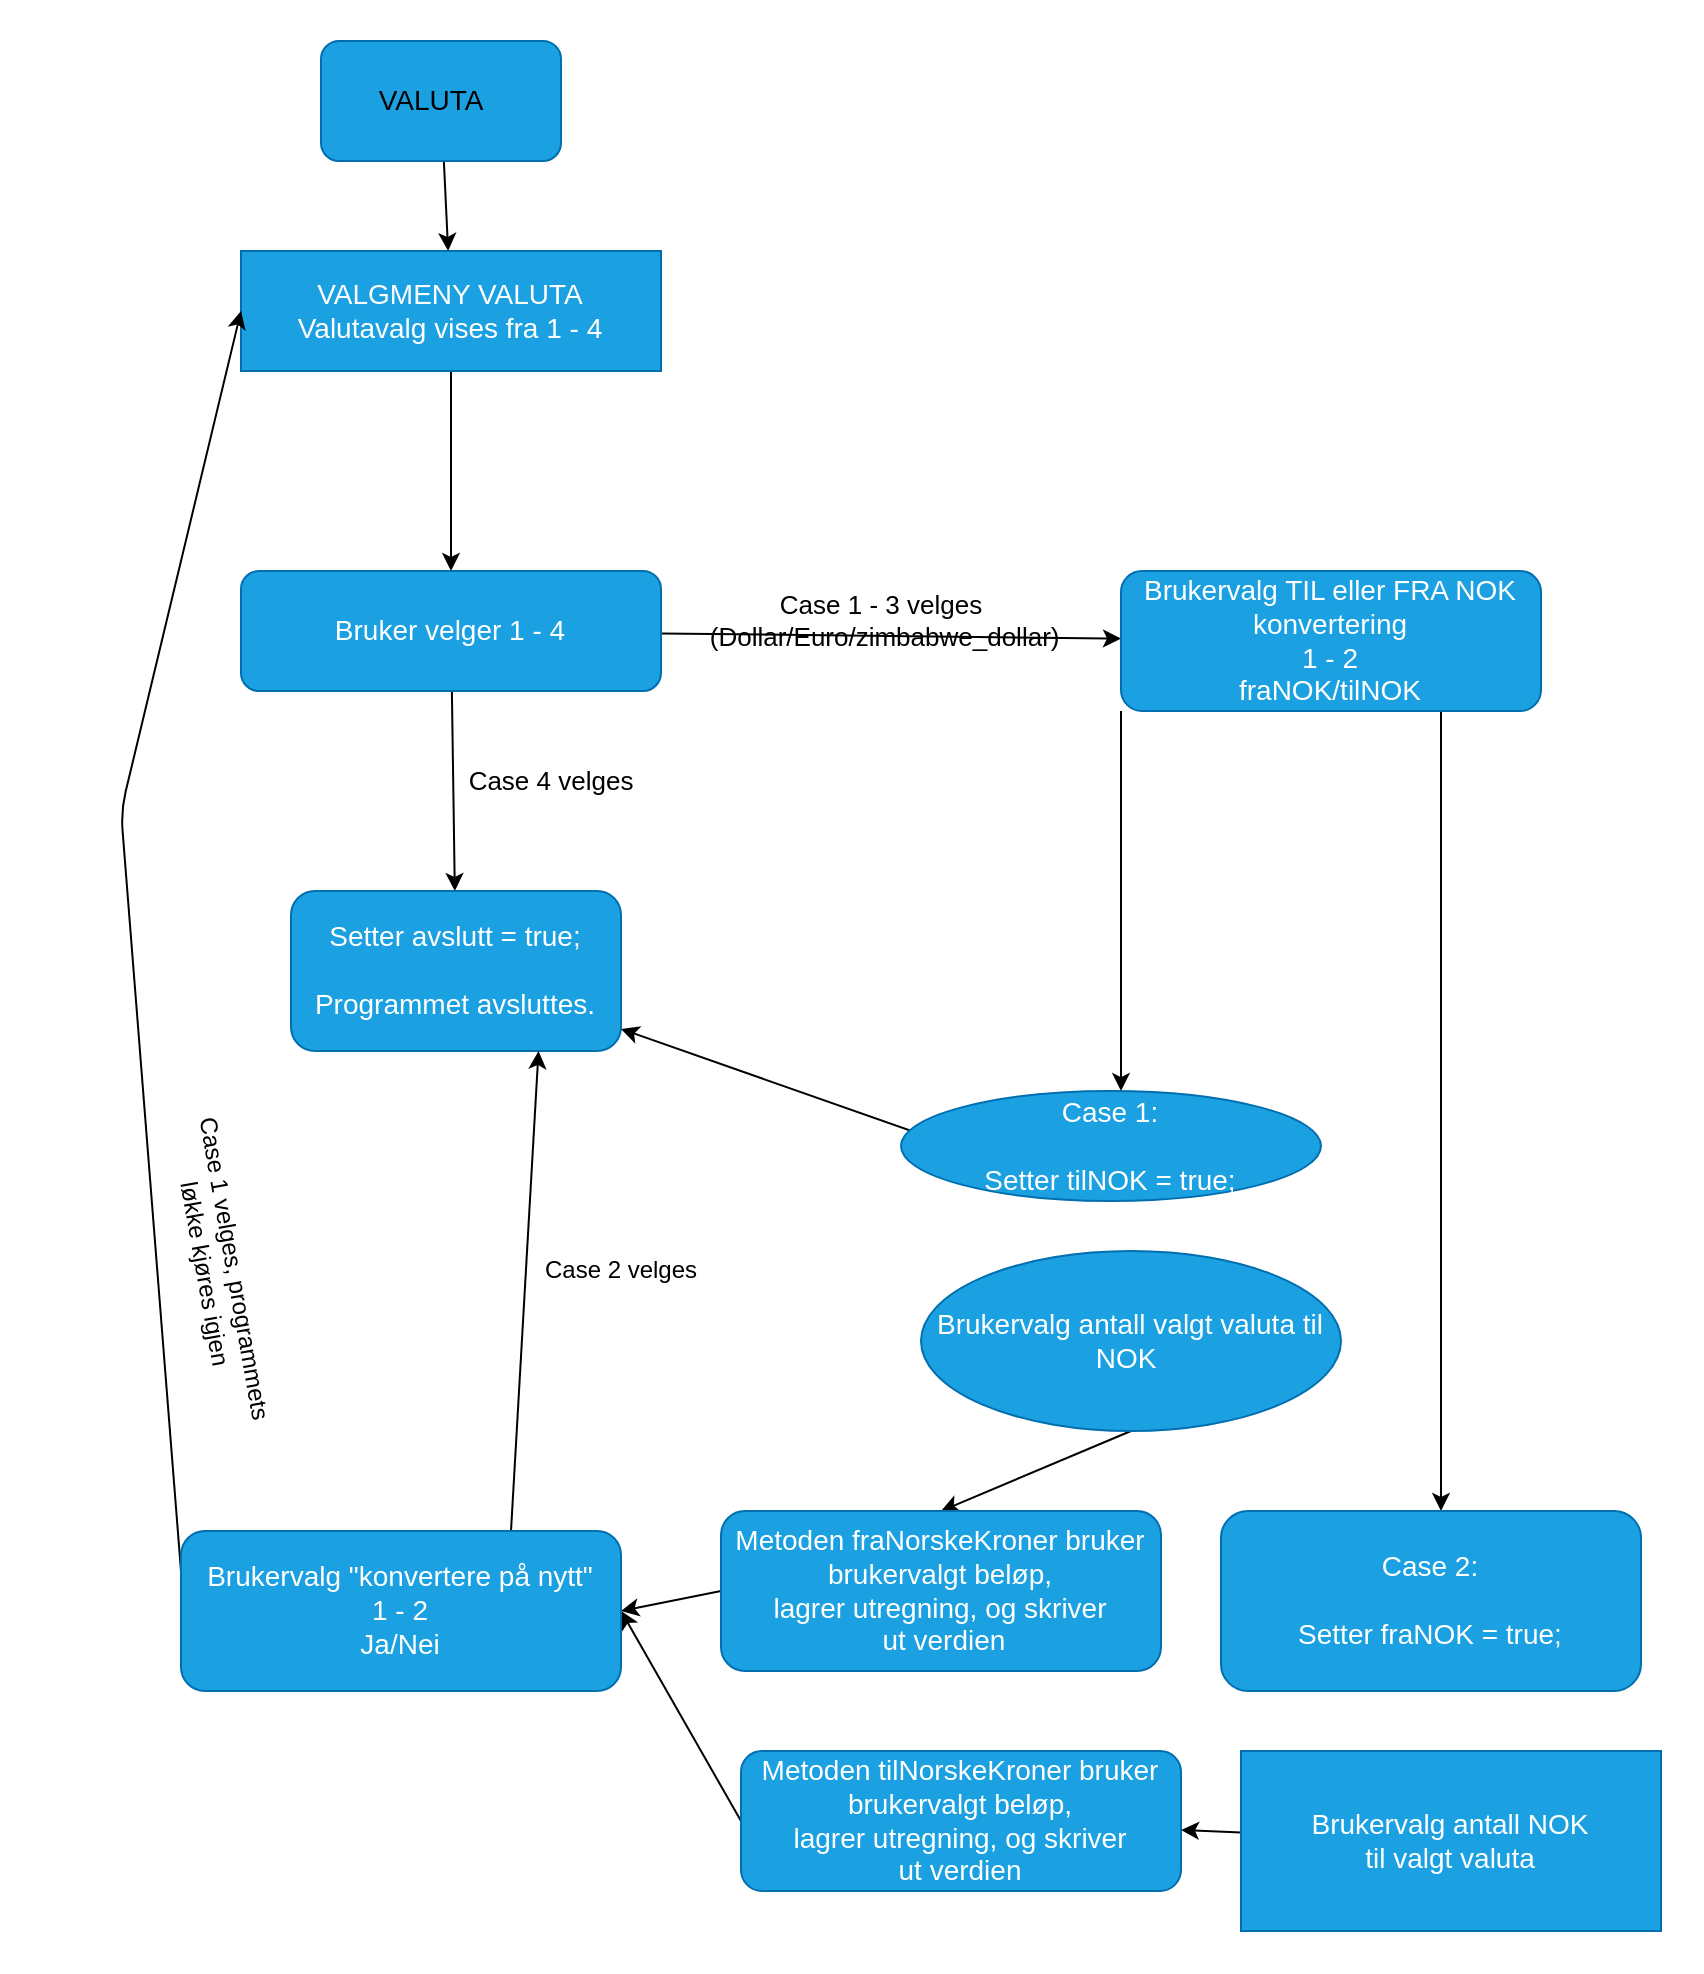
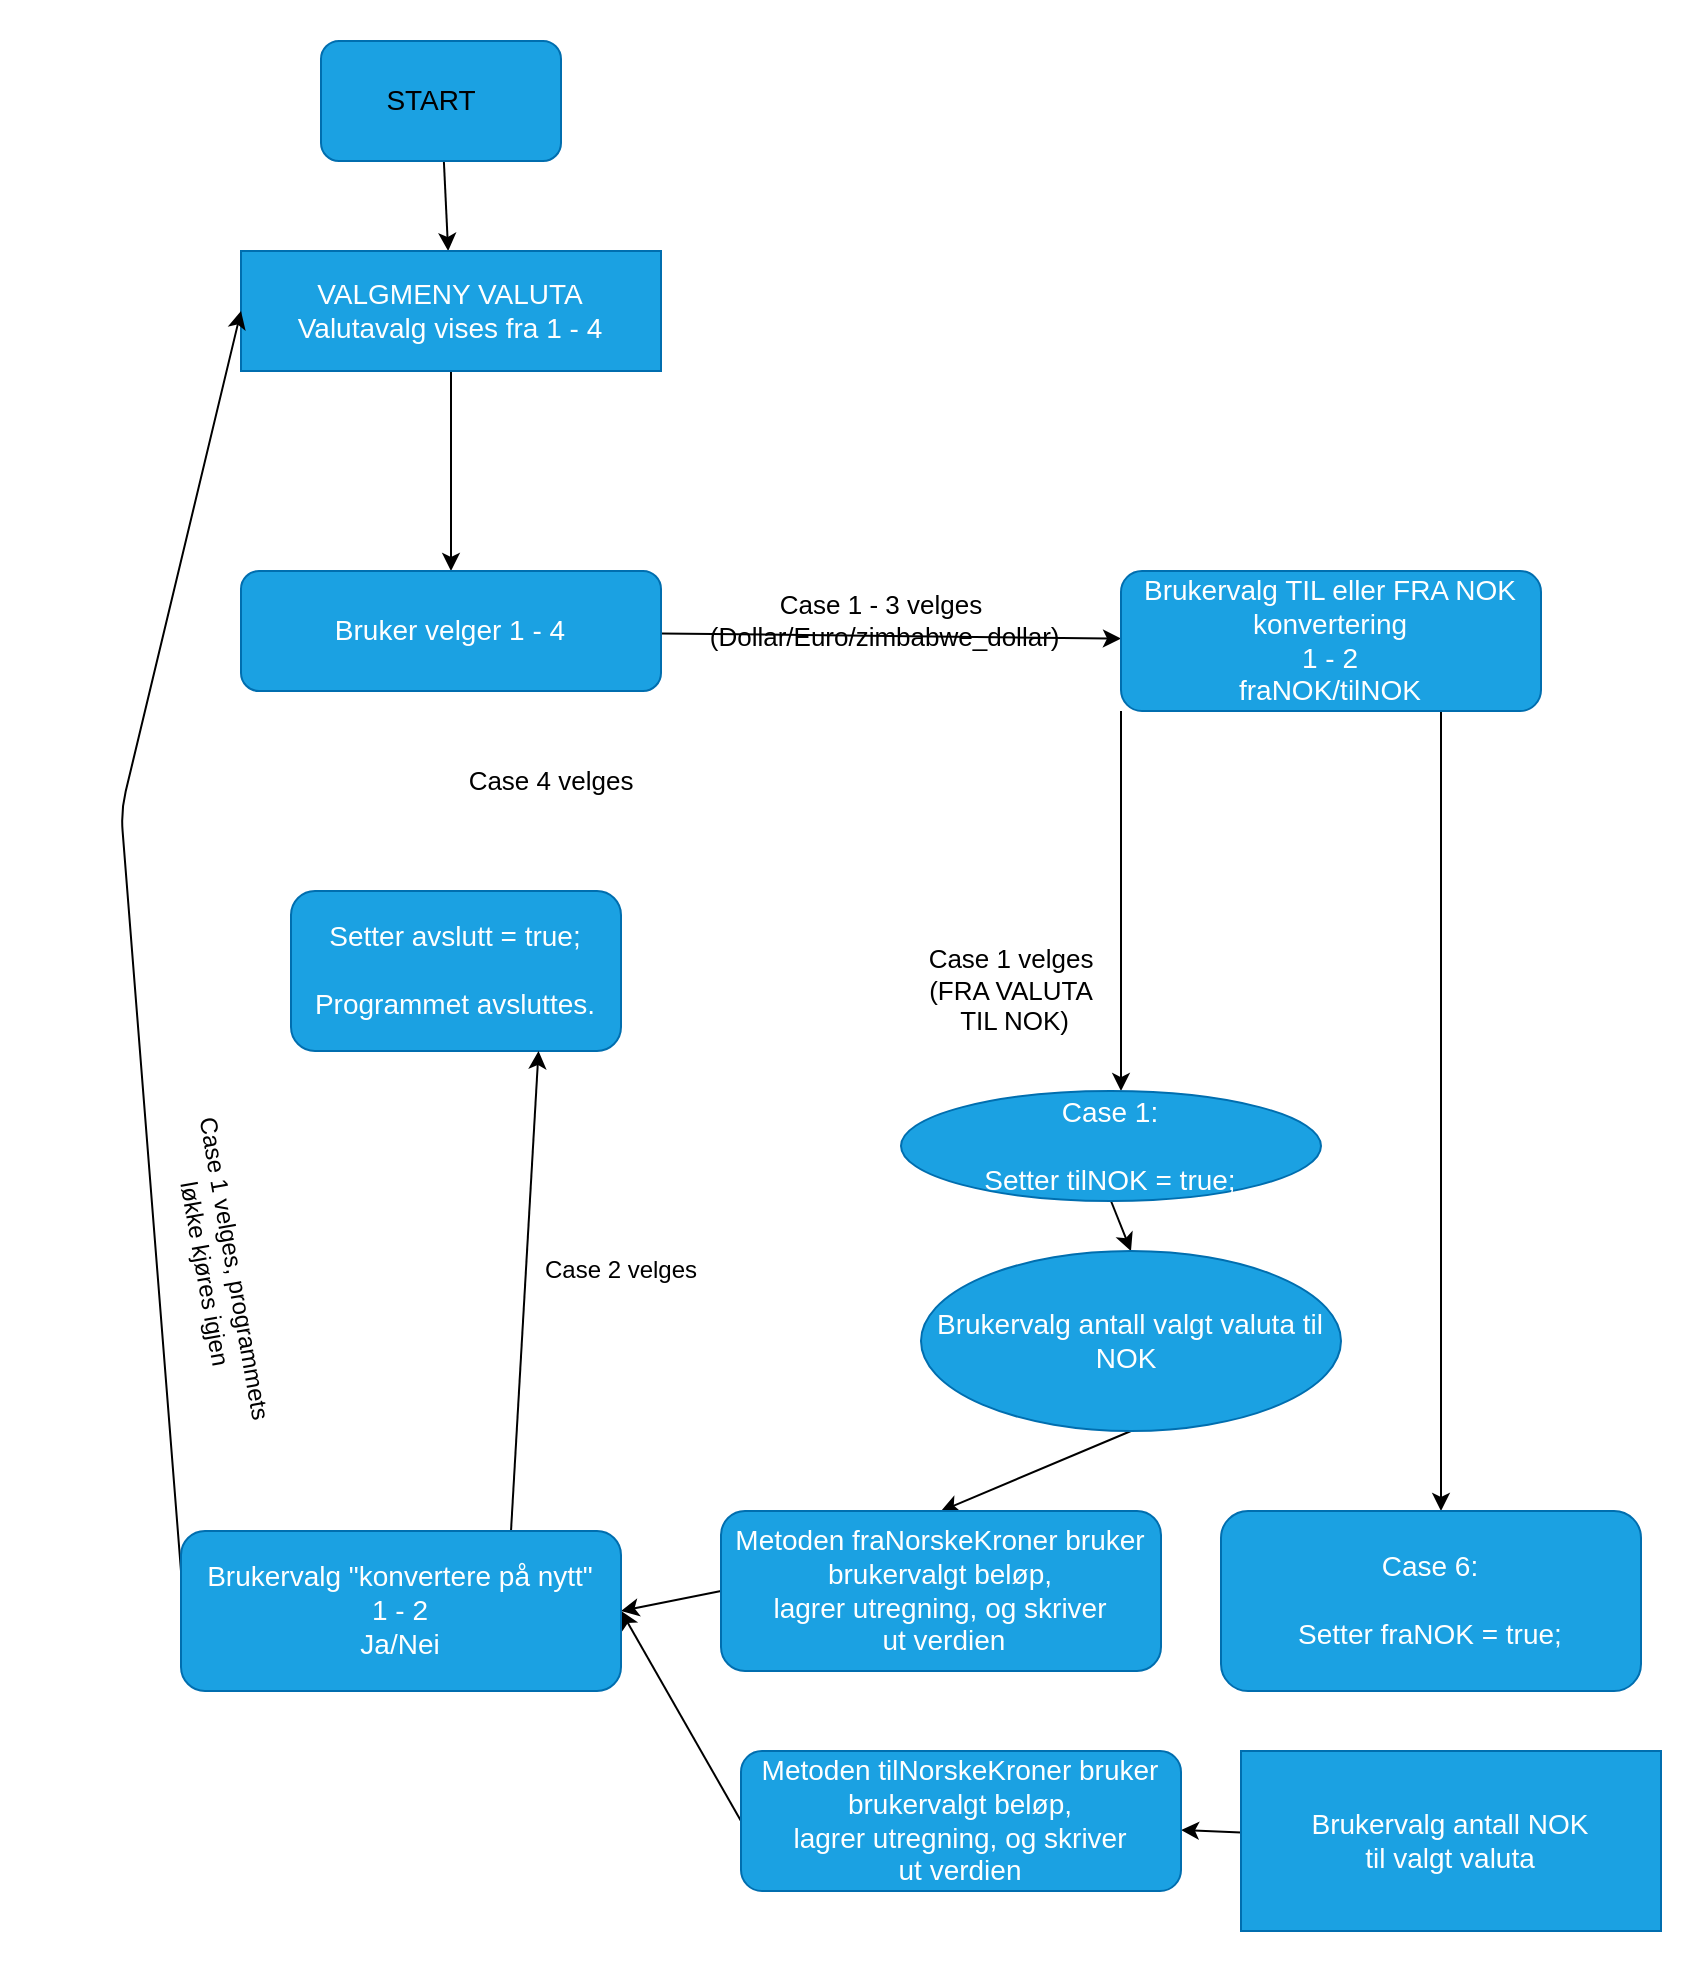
(432, 101) -> (432, 101)
(453, 784) -> none
none -> (1011, 991)
(772, 1082) -> (1118, 1220)
(1431, 1601) -> (1431, 1601)
